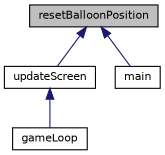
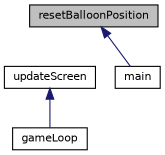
(68, 51) -> none
